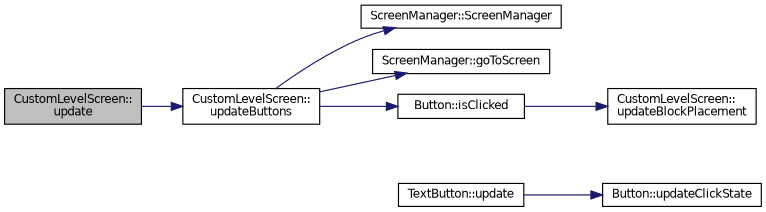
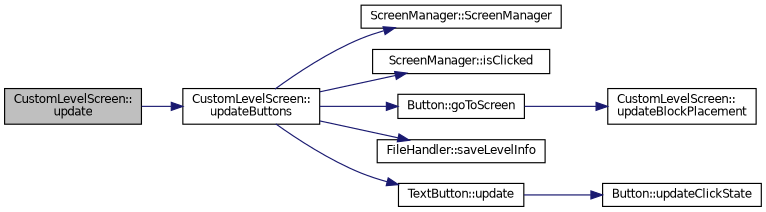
(461, 62) -> (461, 62)
(461, 106) -> (461, 106)
none -> (461, 151)
none -> (329, 158)
